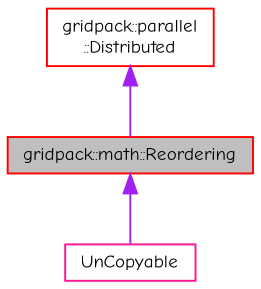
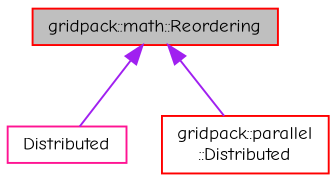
(130, 111) -> (202, 88)
(130, 263) -> (67, 145)
